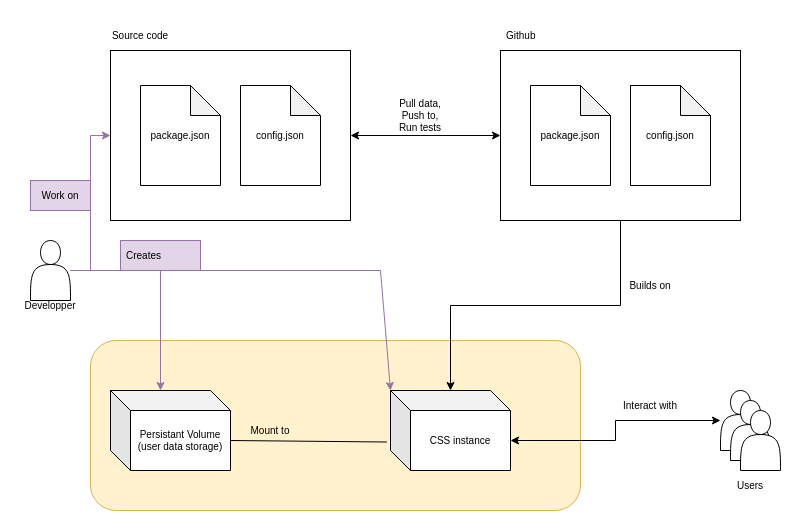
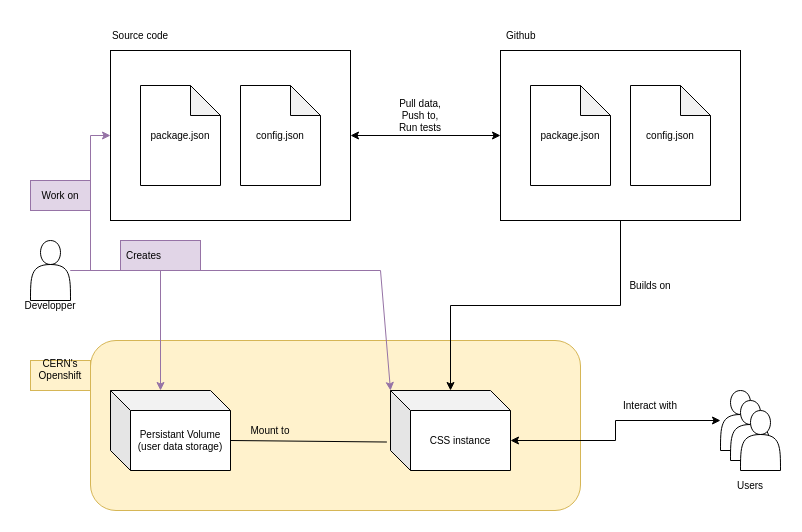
none -> (61, 376)
